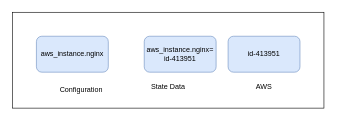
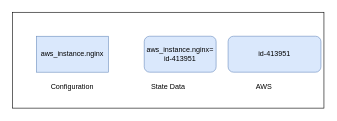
(72, 54) -> (72, 54)
(264, 54) -> (275, 54)
(81, 90) -> (72, 87)
